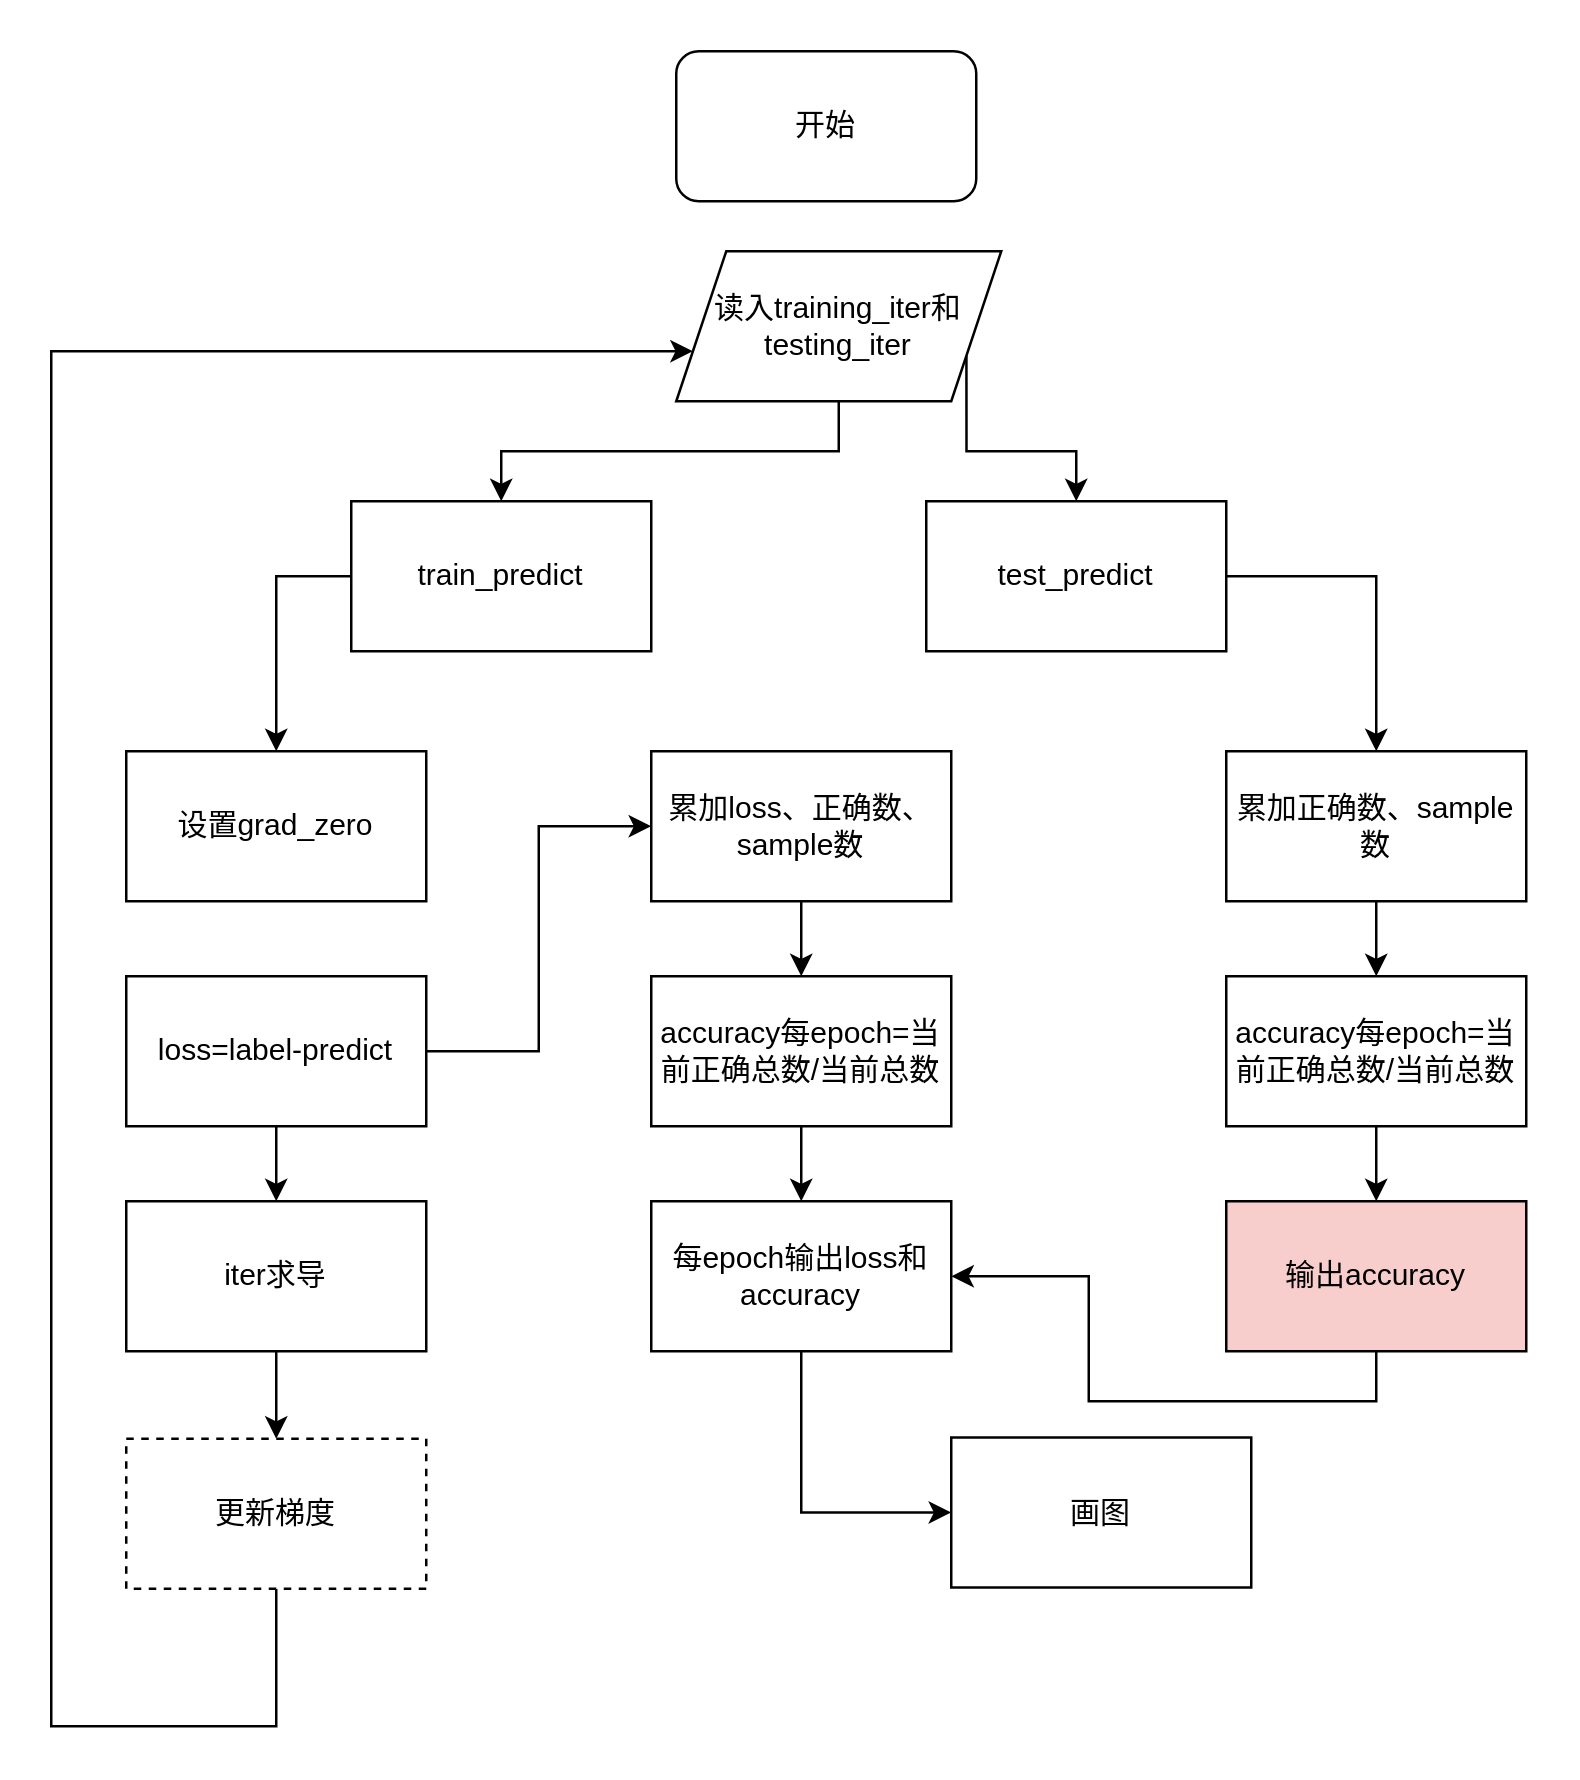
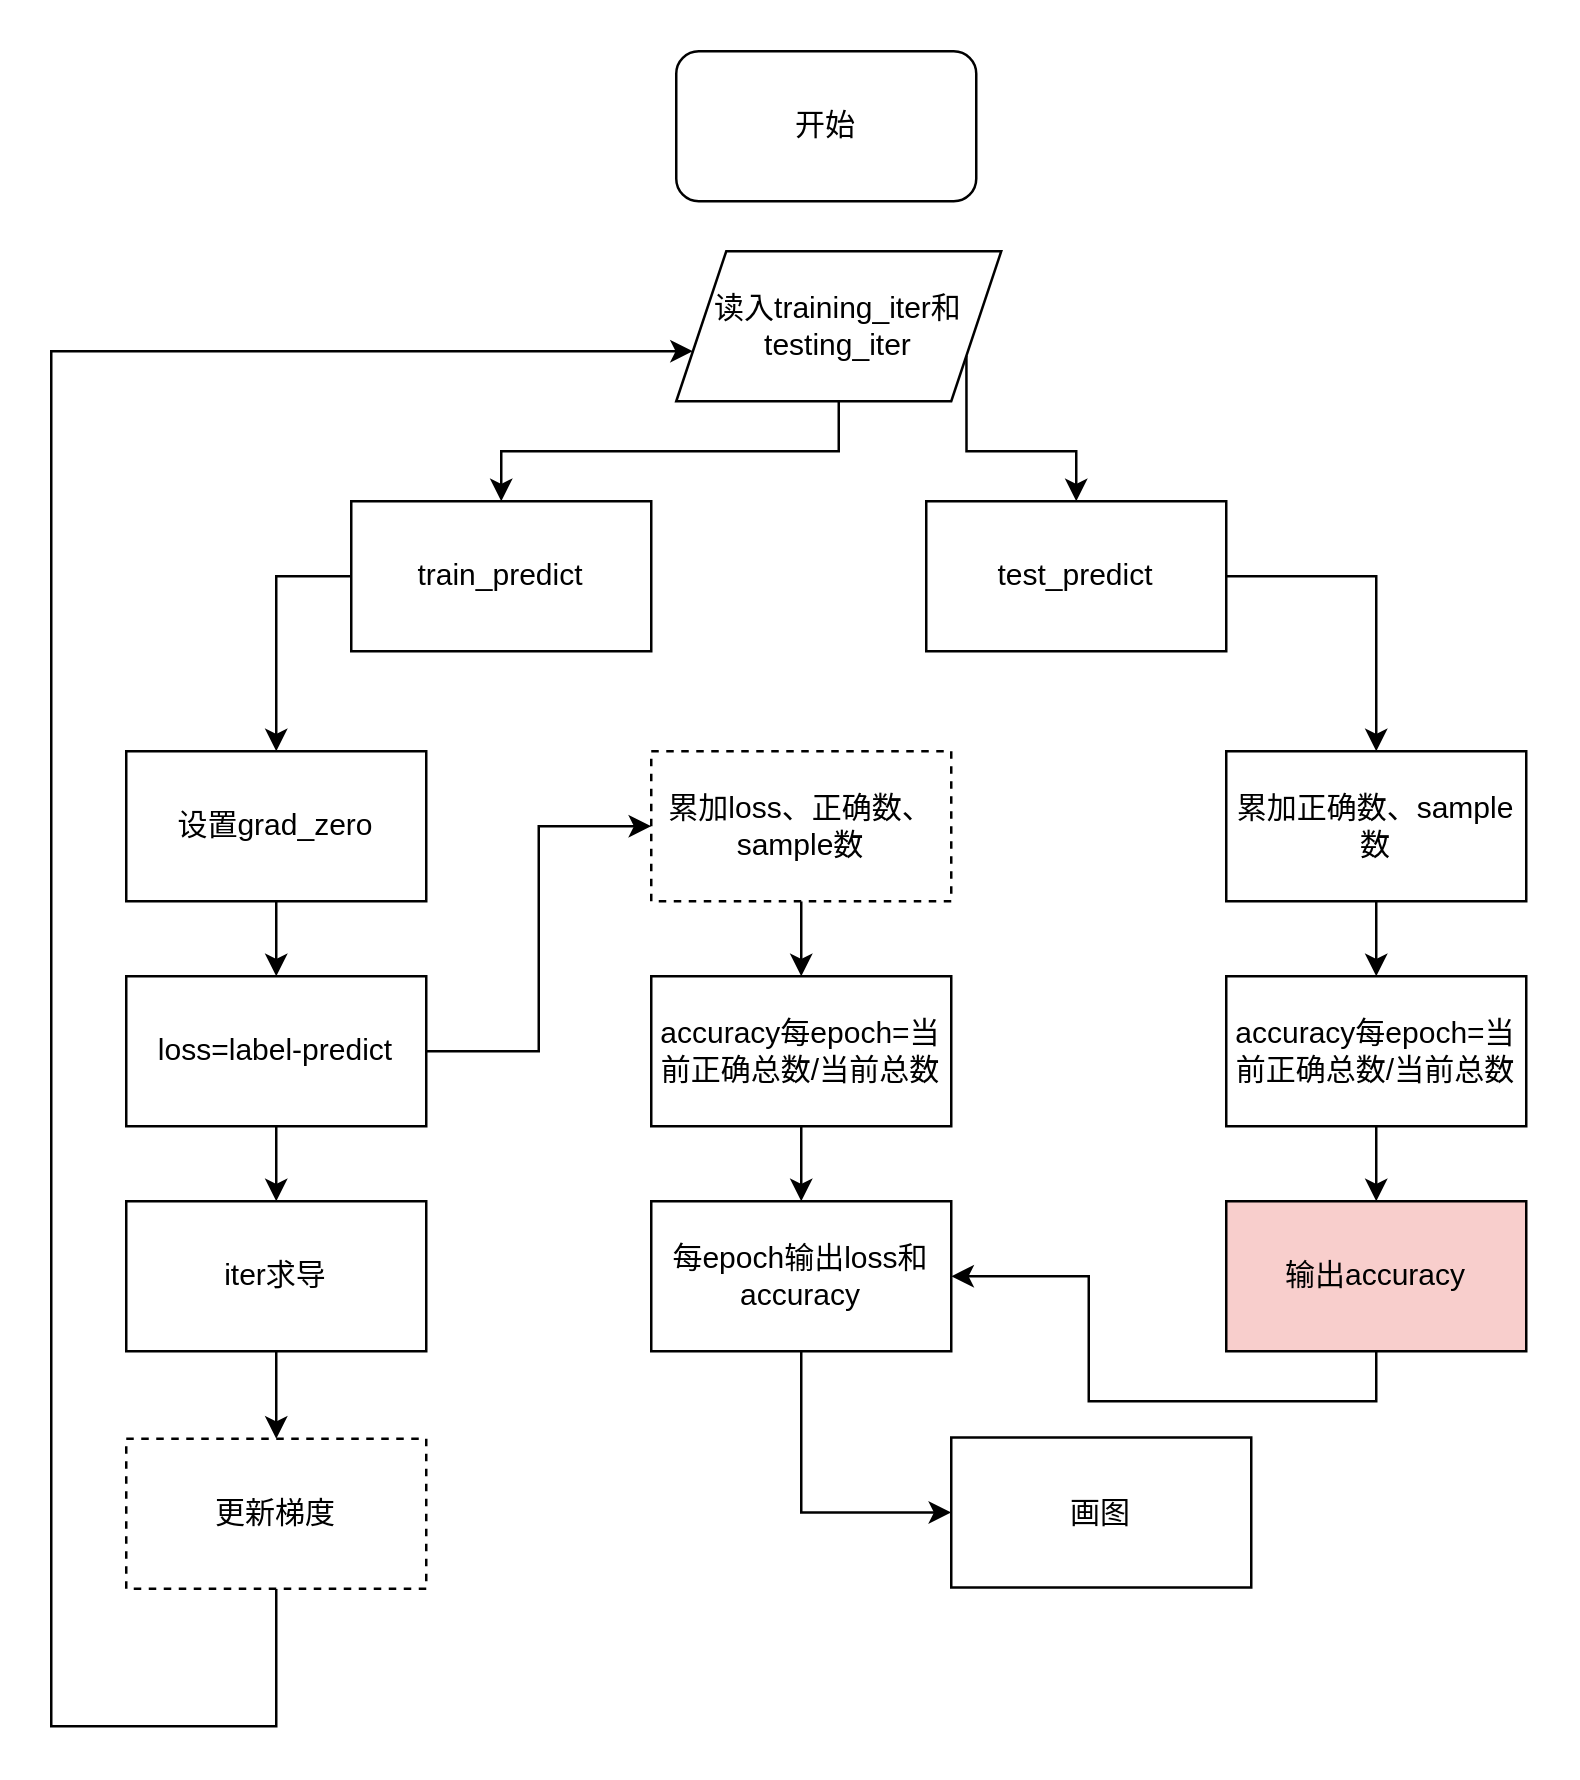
(801, 826) -> (801, 826)
none -> (276, 947)
